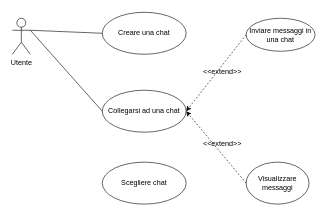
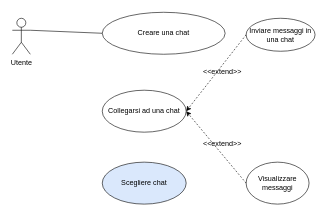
(144, 33) -> (164, 33)
(67, 72) -> none
(144, 183) -> (144, 183)
